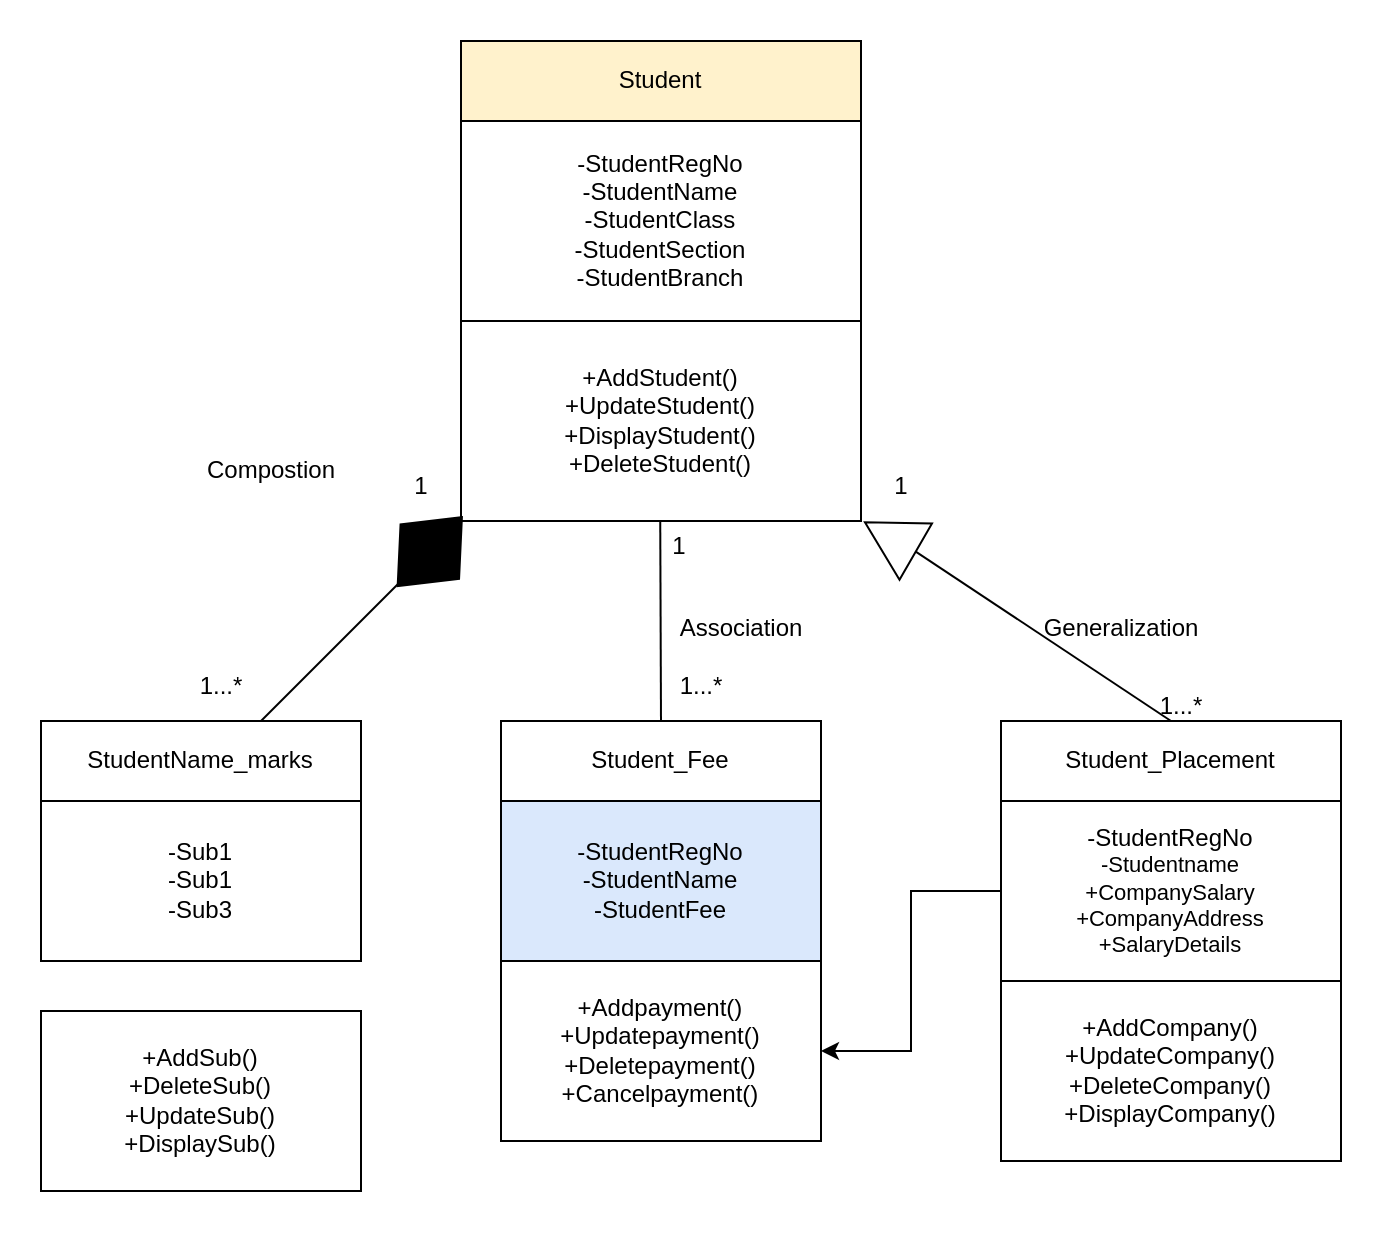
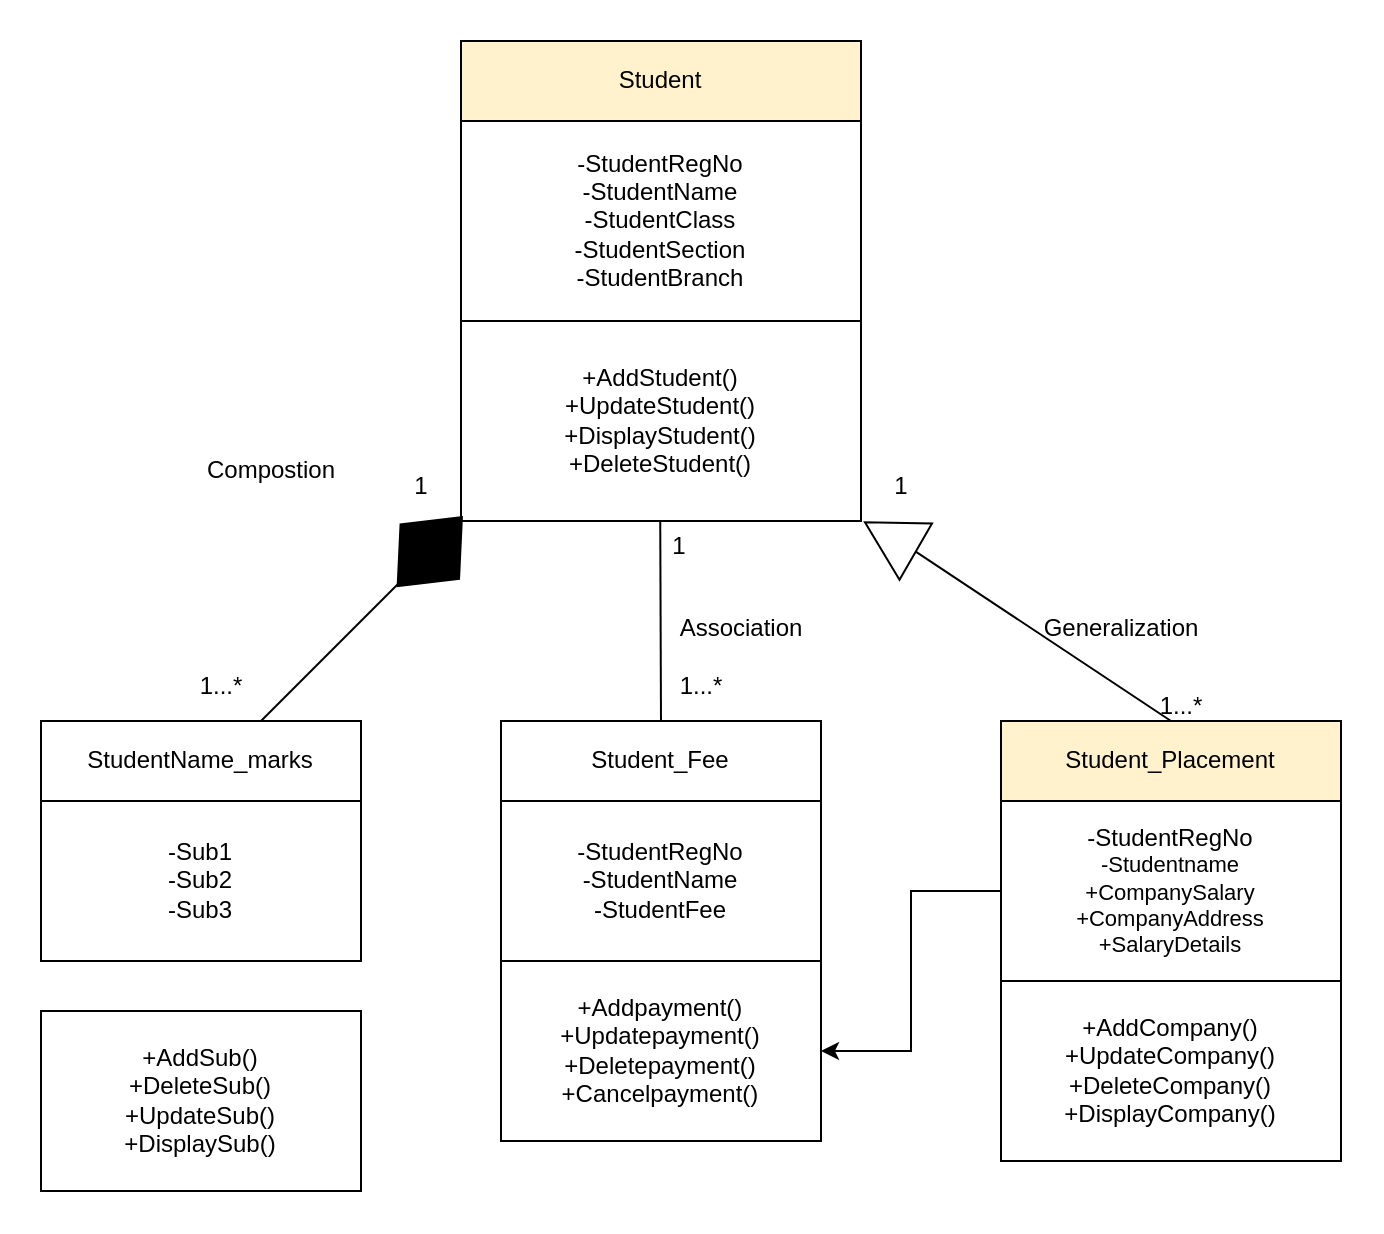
(1171, 761) -> (1171, 761)
(201, 881) -> (201, 881)
(661, 881) -> (661, 881)
